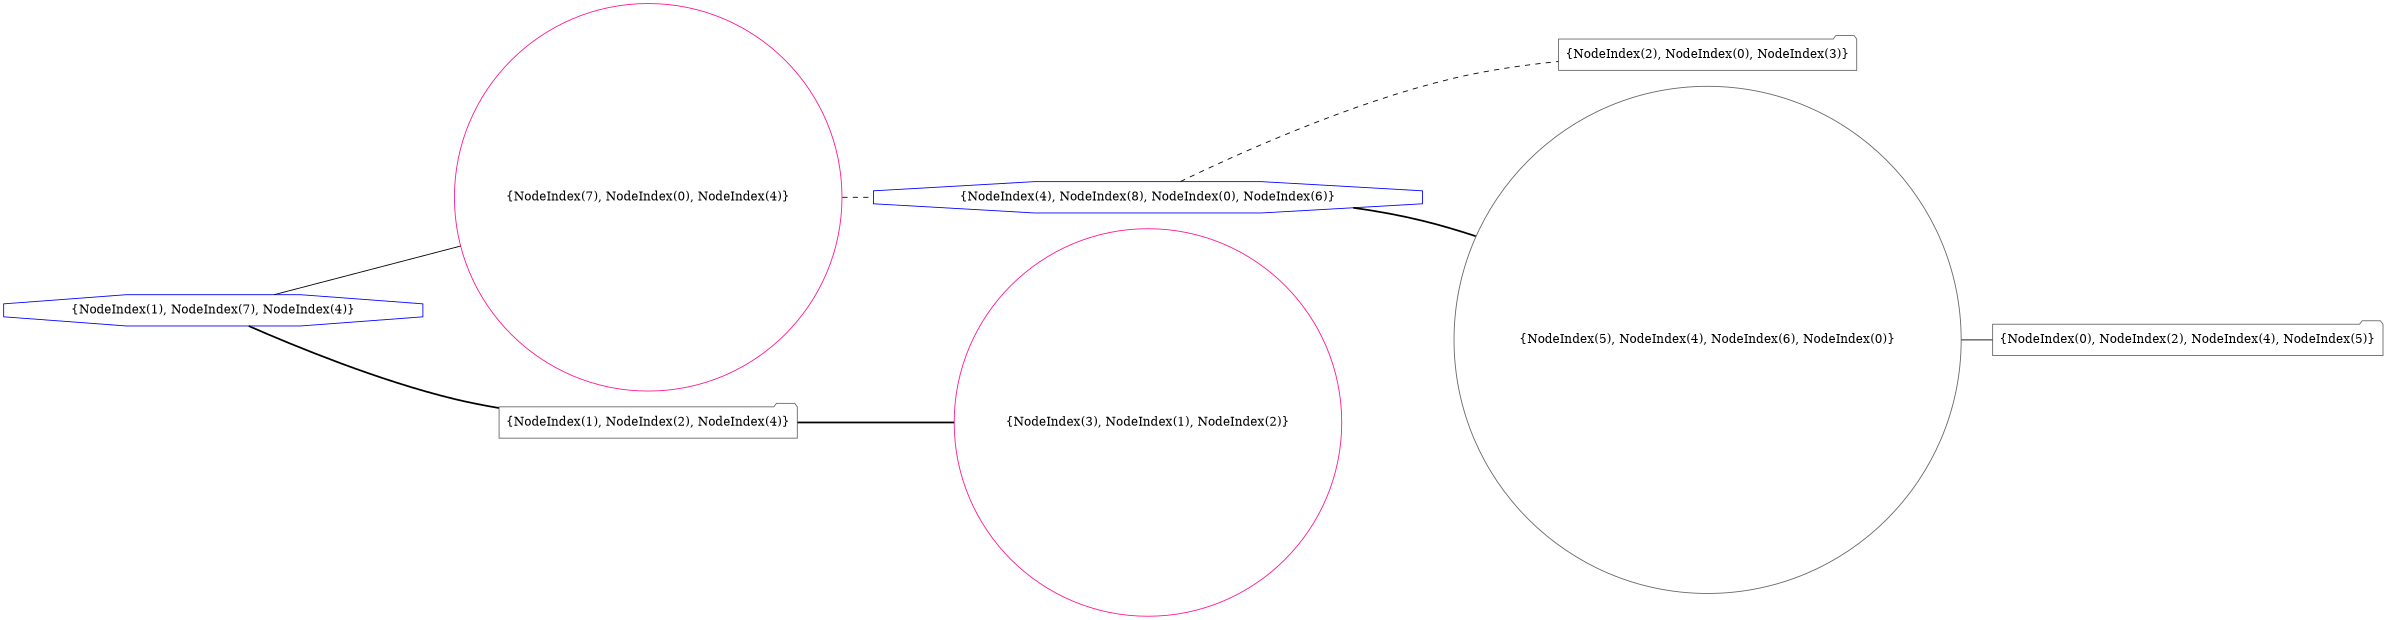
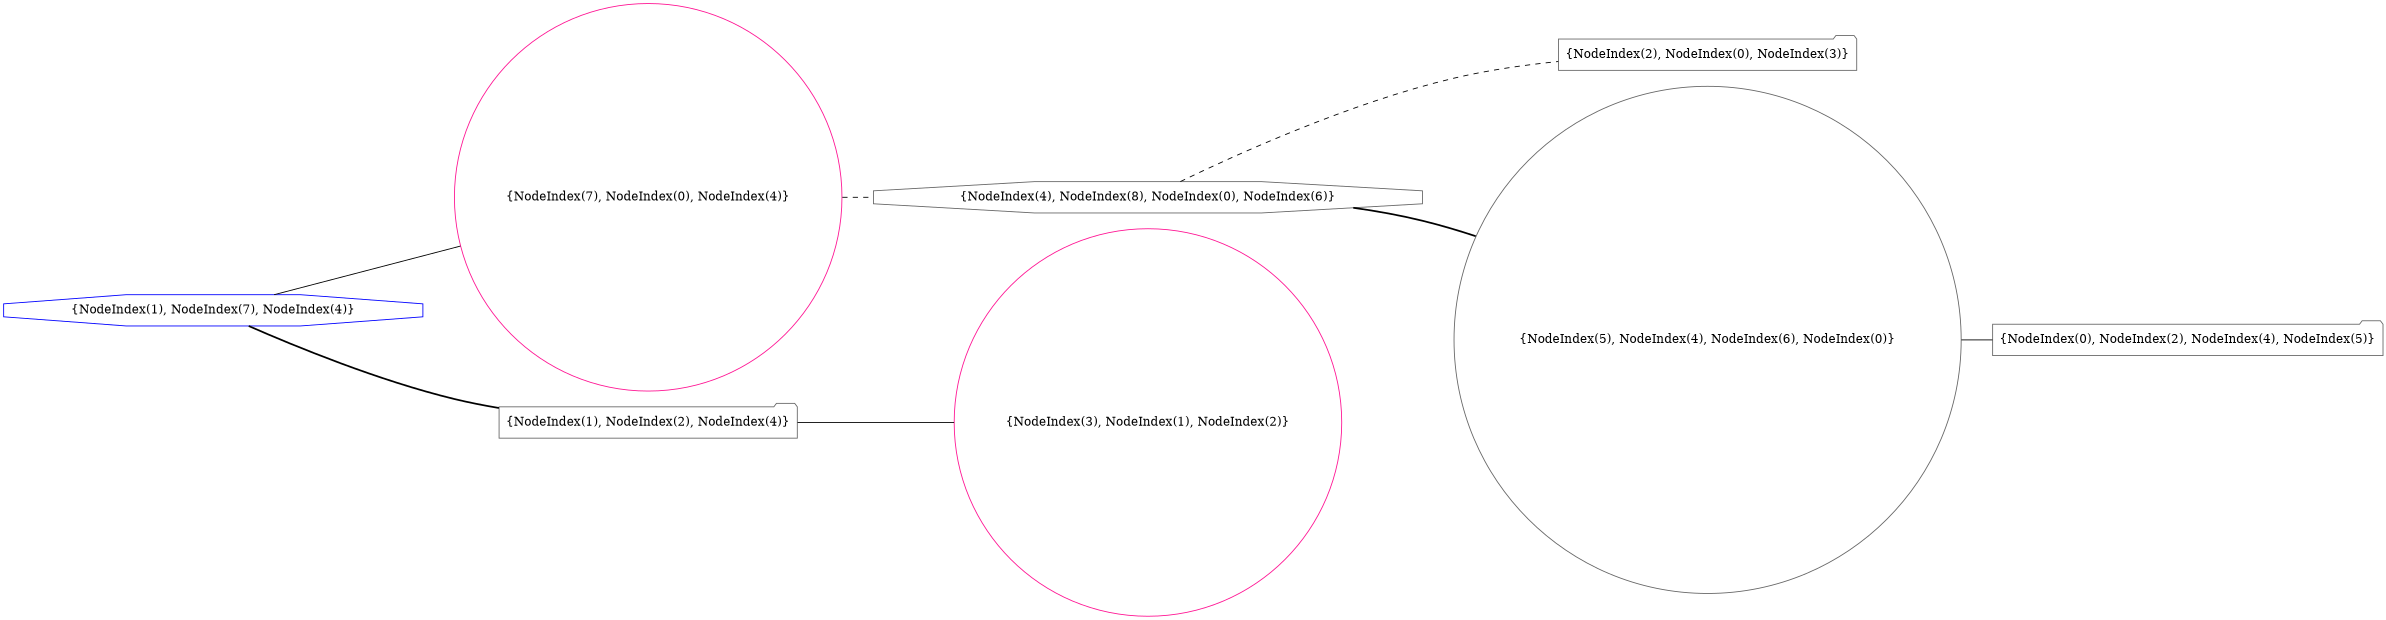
(1148, 197) -> (1148, 197)
(876, 422) -> (876, 422)
